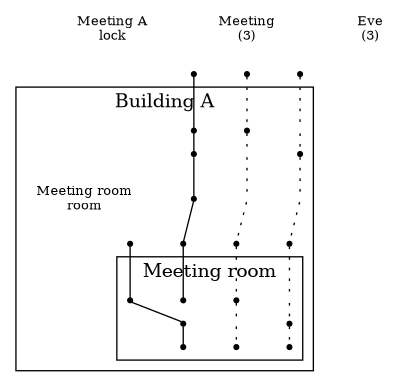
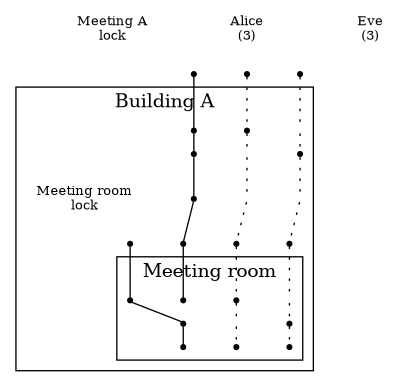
(247, 29) -> (247, 29)
(85, 199) -> (85, 199)
